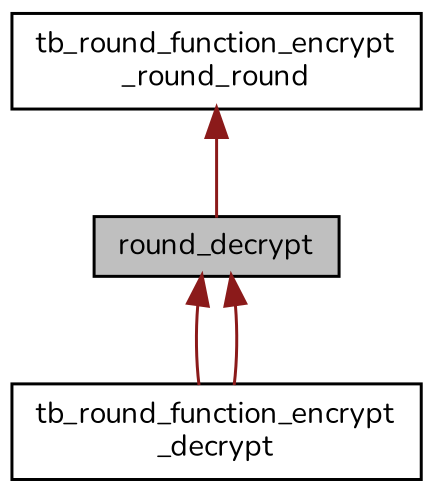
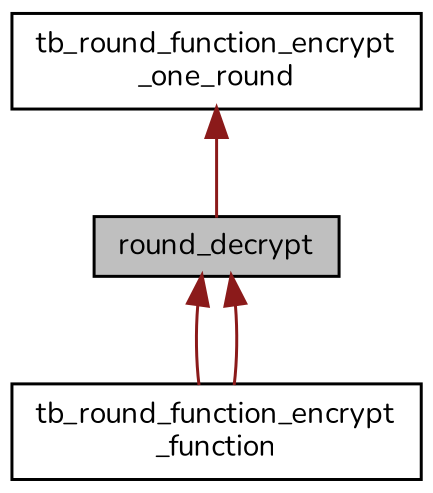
(217, 61) -> (217, 61)
(217, 432) -> (217, 432)
